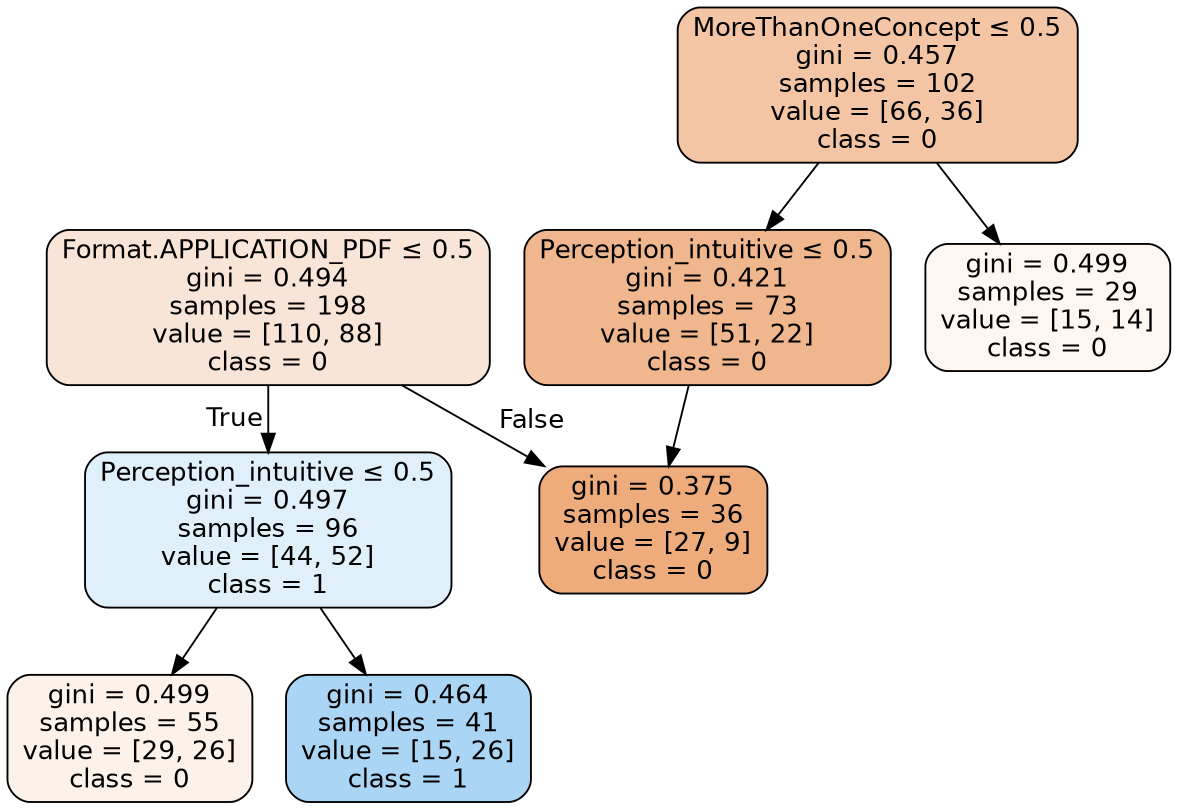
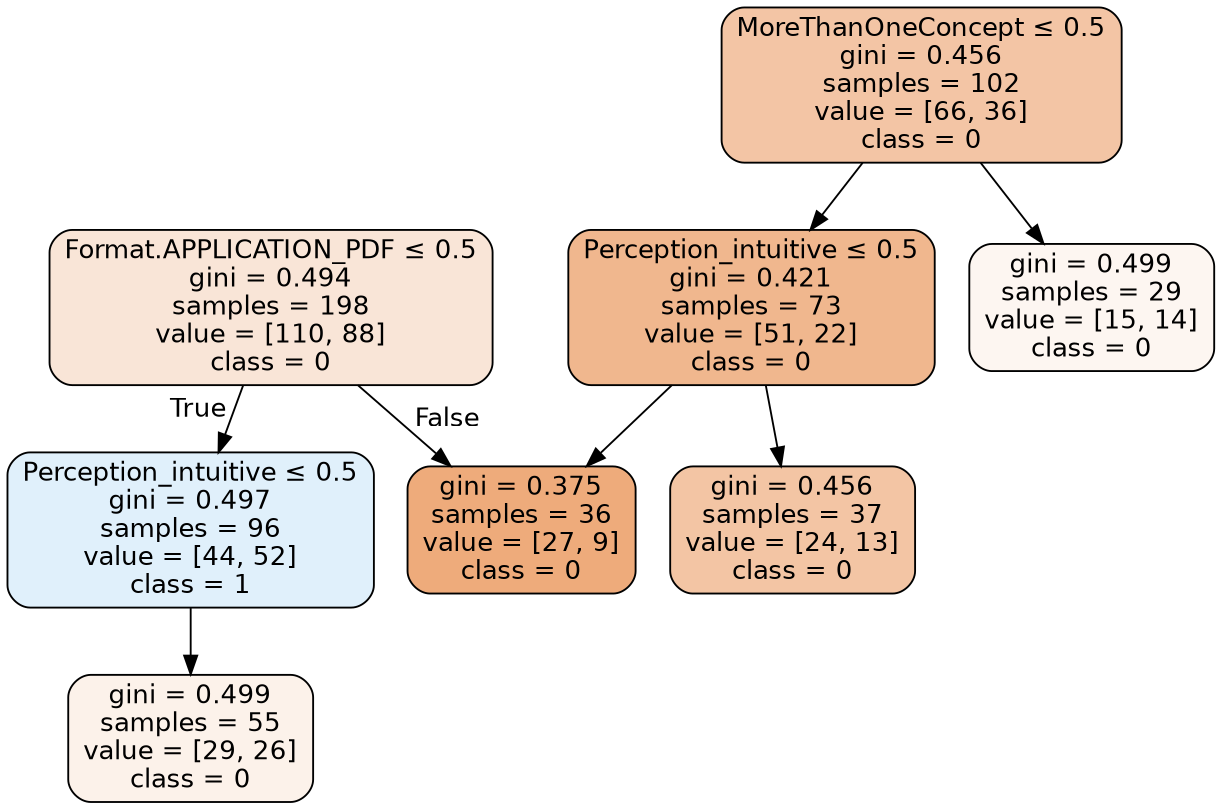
(878, 56) -> (922, 56)
none -> (793, 530)
(408, 738) -> none
